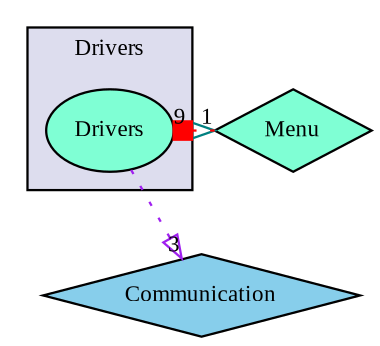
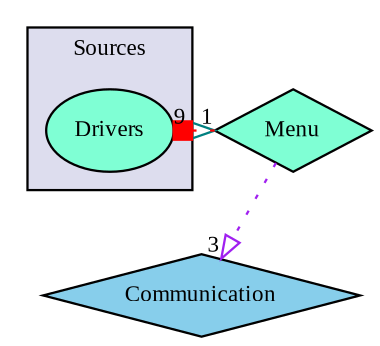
(110, 49) -> (110, 49)
(151, 204) -> (254, 201)
